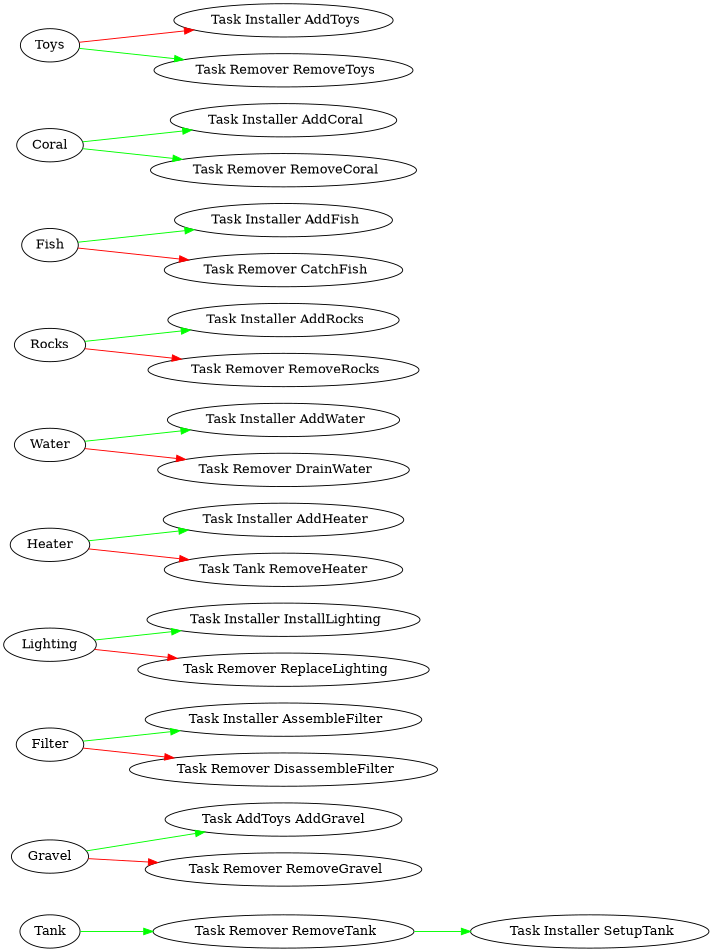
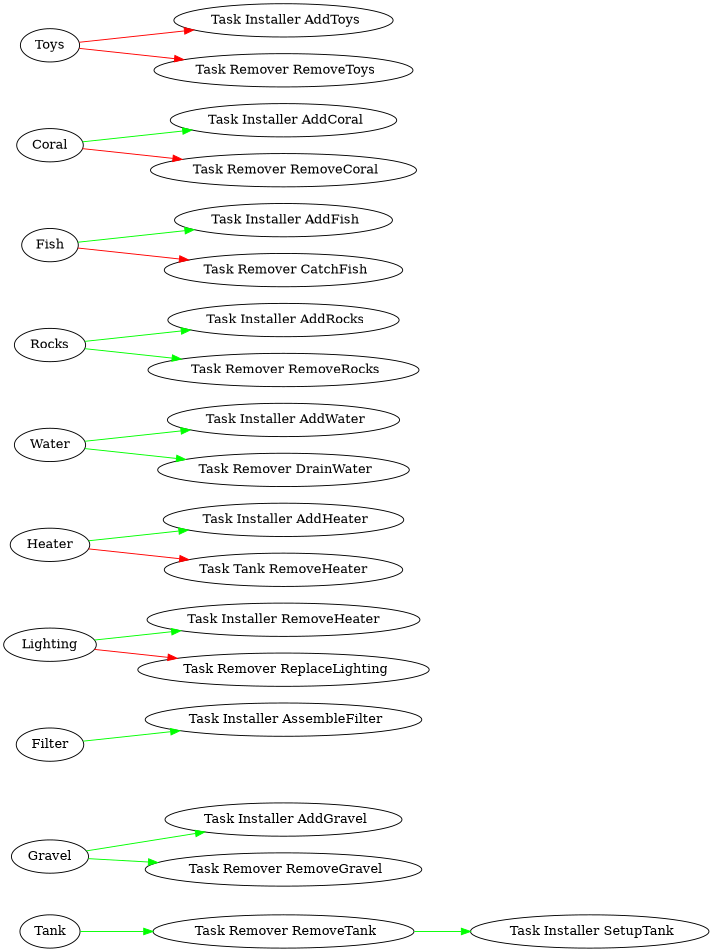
(127, 54) -> (127, 54)
(128, 153) -> (128, 153)
(128, 353) -> (128, 353)
(131, 454) -> (131, 454)
(283, 620) -> (283, 620)
(283, 770) -> none
(283, 820) -> (283, 820)
(118, 860) -> (118, 860)
